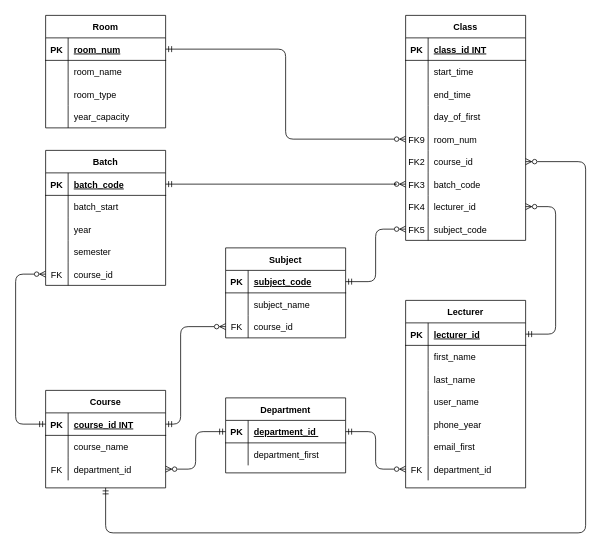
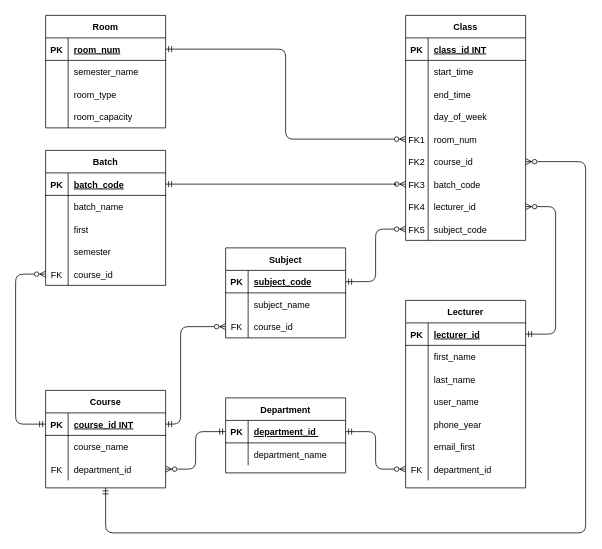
(96, 72) -> (106, 72)
(105, 117) -> (105, 117)
(463, 117) -> (461, 117)
(416, 140) -> (416, 140)
(101, 207) -> (99, 207)
(84, 230) -> (85, 230)
(293, 455) -> (291, 455)
